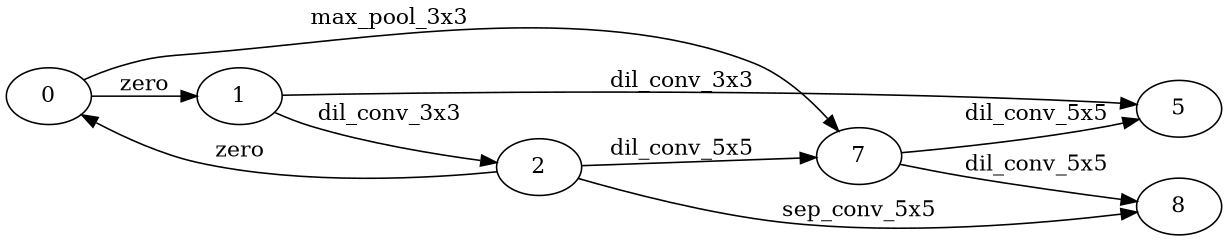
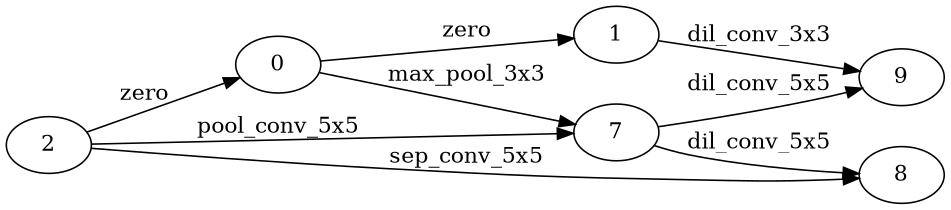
(1179, 109) -> (902, 77)
(376, 143) -> none
(682, 149) -> (278, 127)
